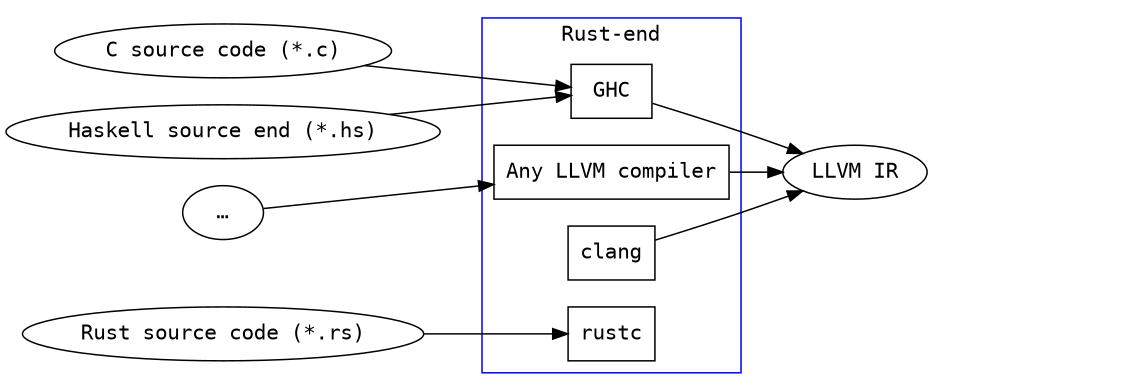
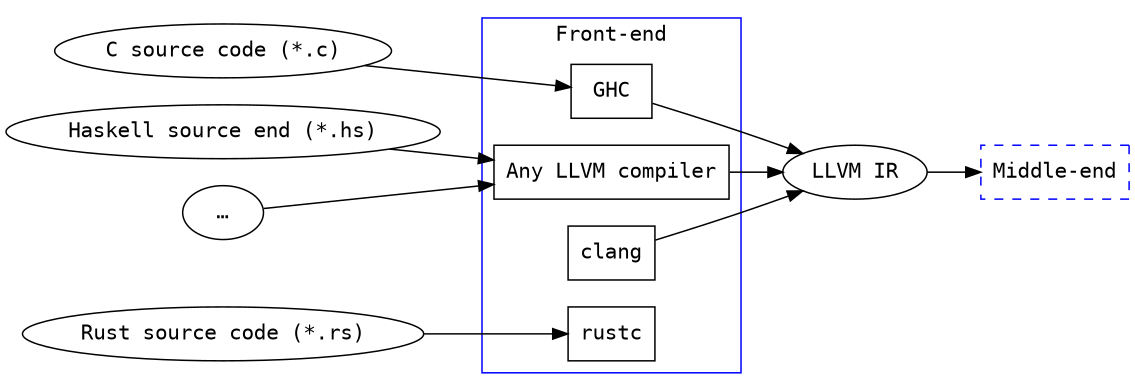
(612, 35) -> (612, 35)
(473, 106) -> (434, 154)
none -> (1055, 172)
